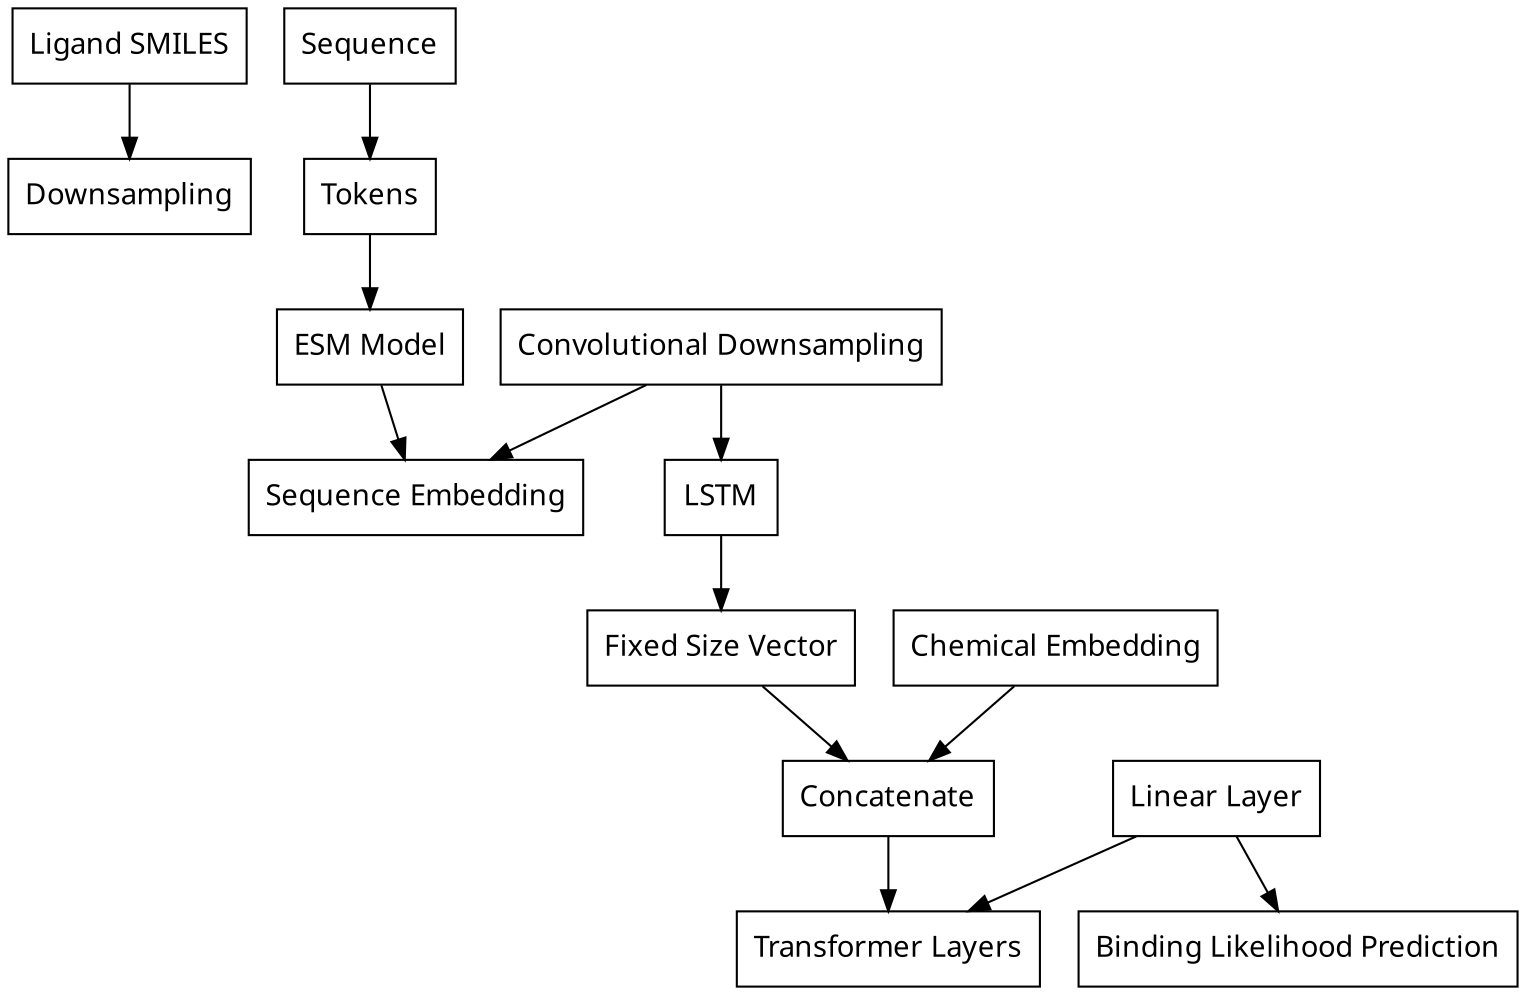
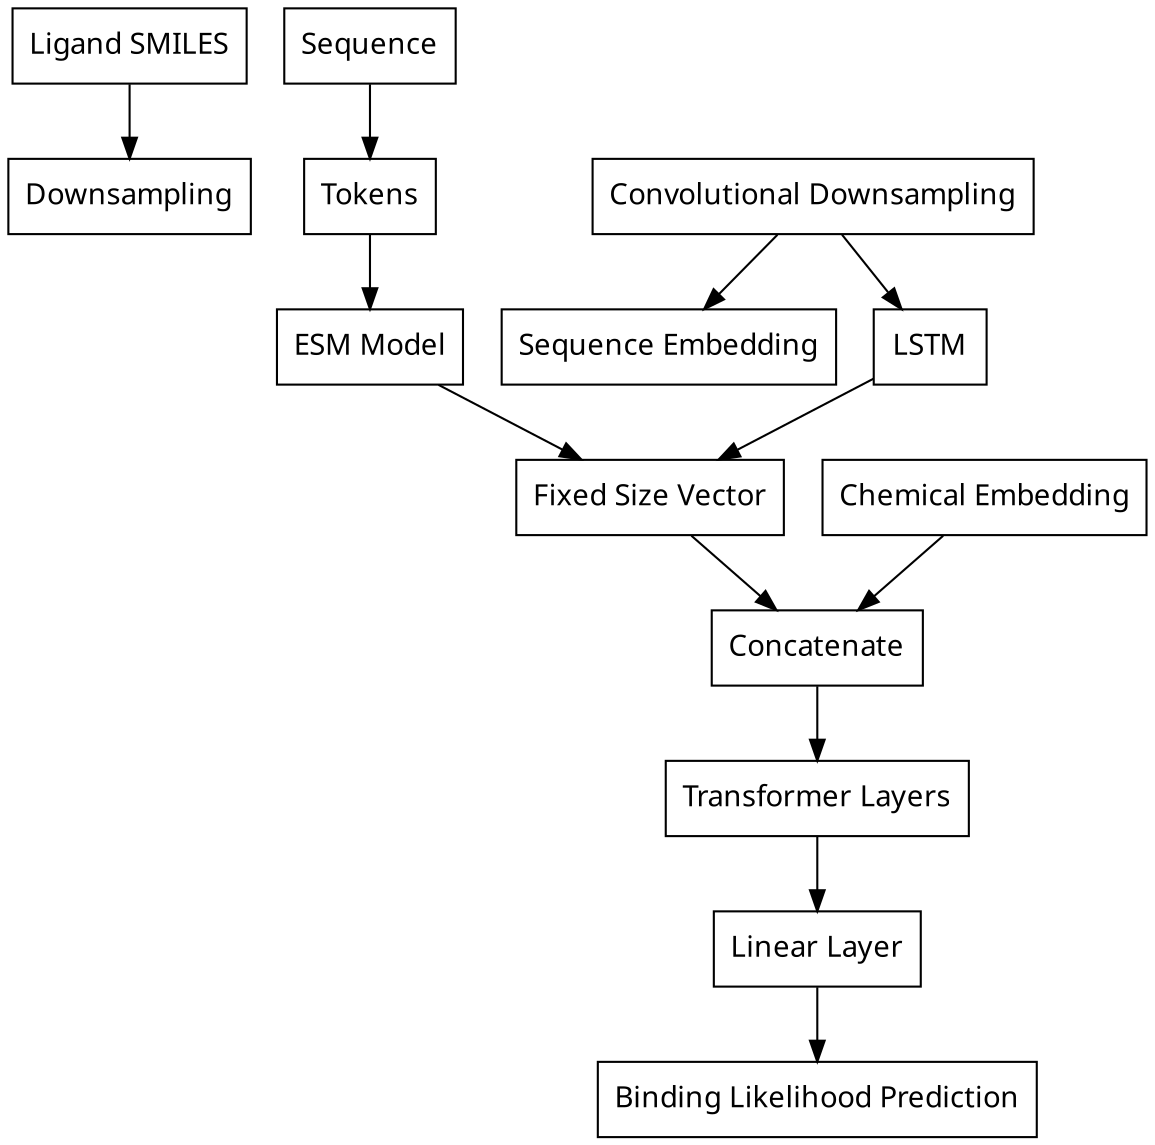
(390, 412) -> (500, 417)
(1062, 870) -> (817, 863)
